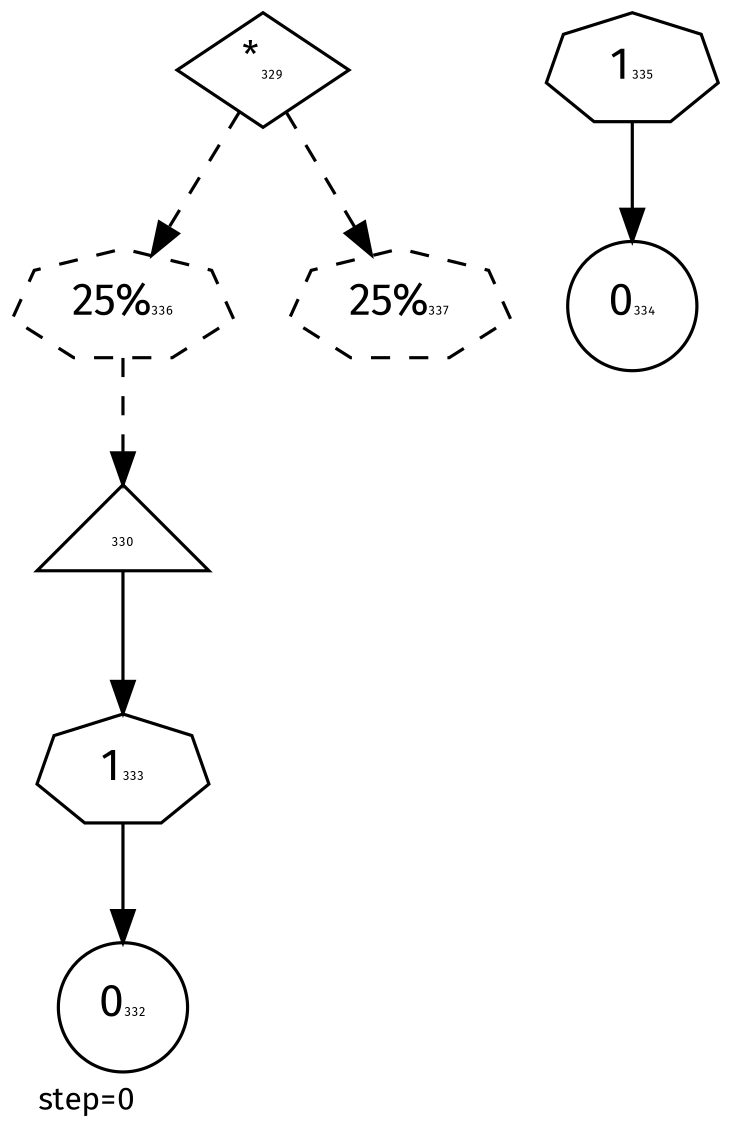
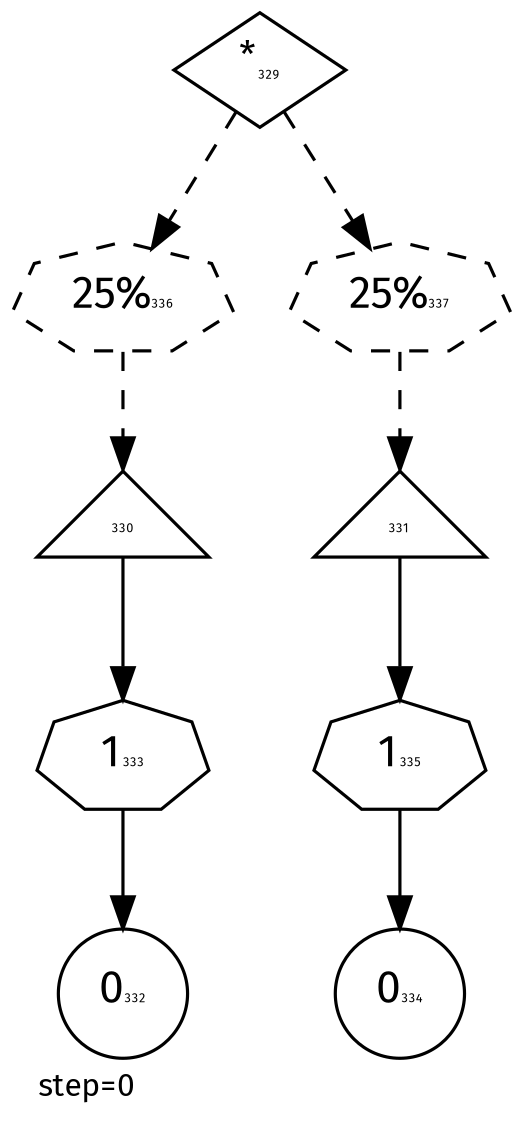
none -> (400, 528)
